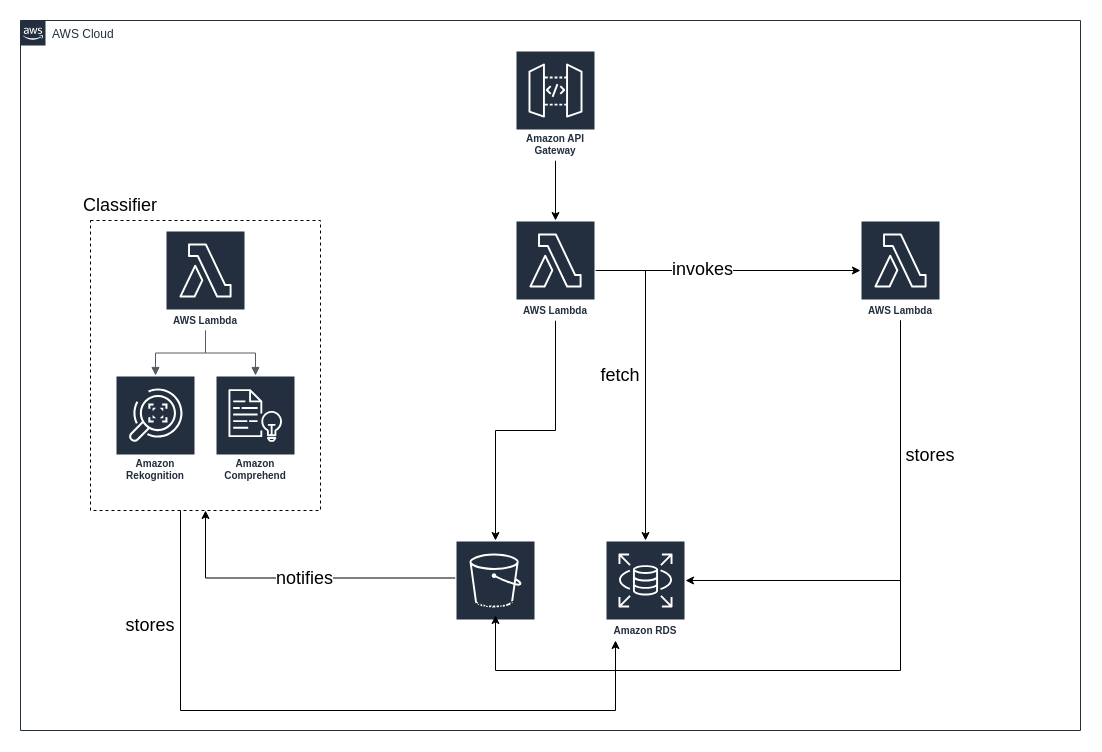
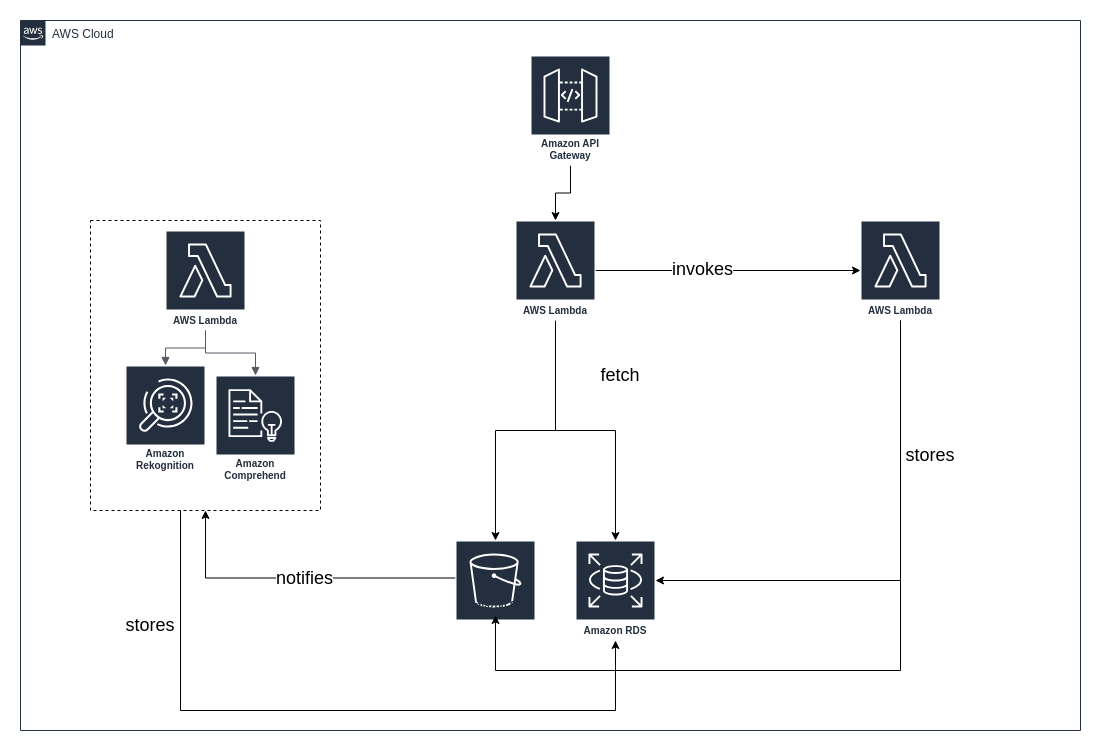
(556, 106) -> (571, 111)
(121, 206) -> none
(156, 431) -> (166, 421)
(646, 591) -> (616, 591)
